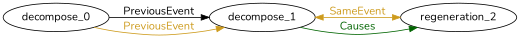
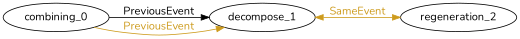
(56, 17) -> (56, 17)
(355, 34) -> none
